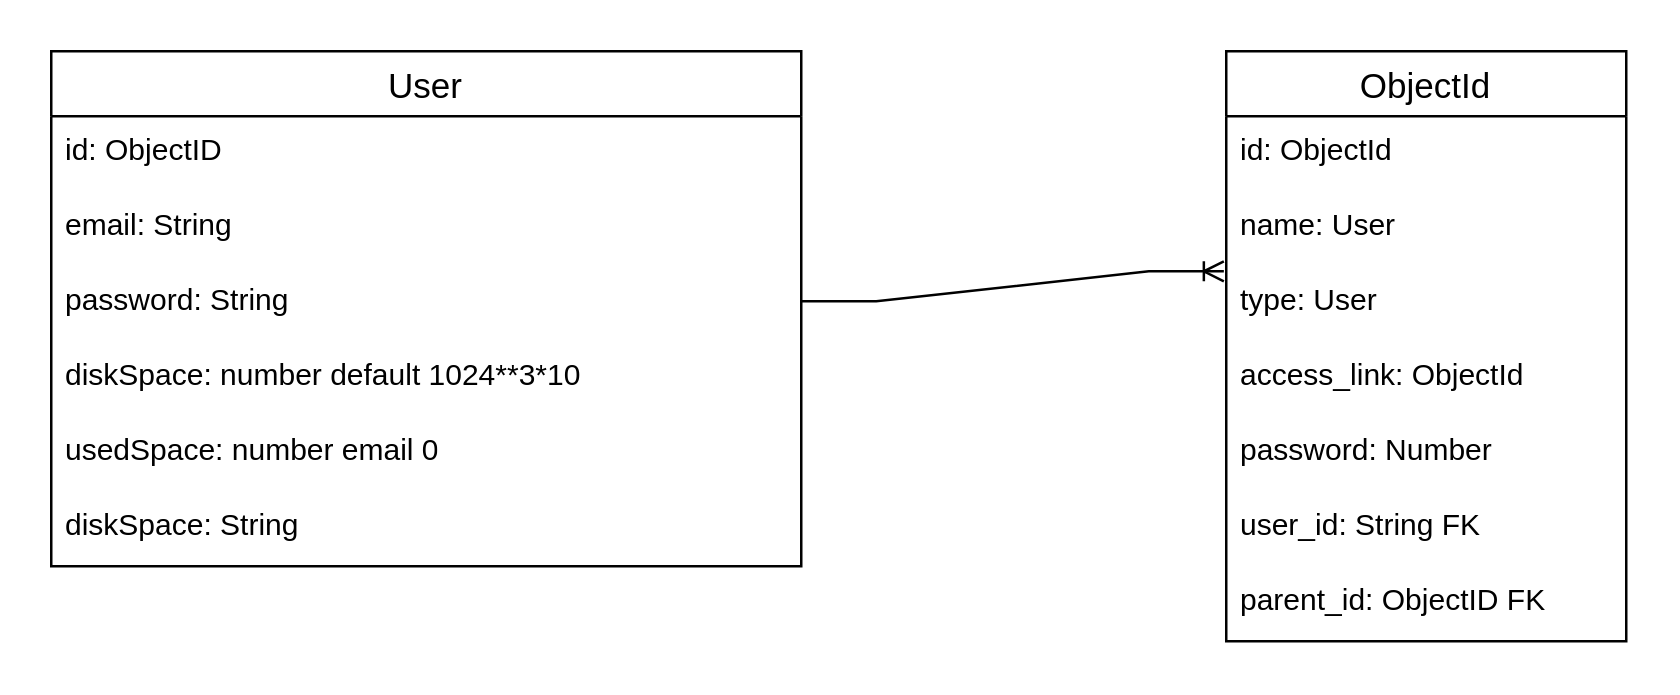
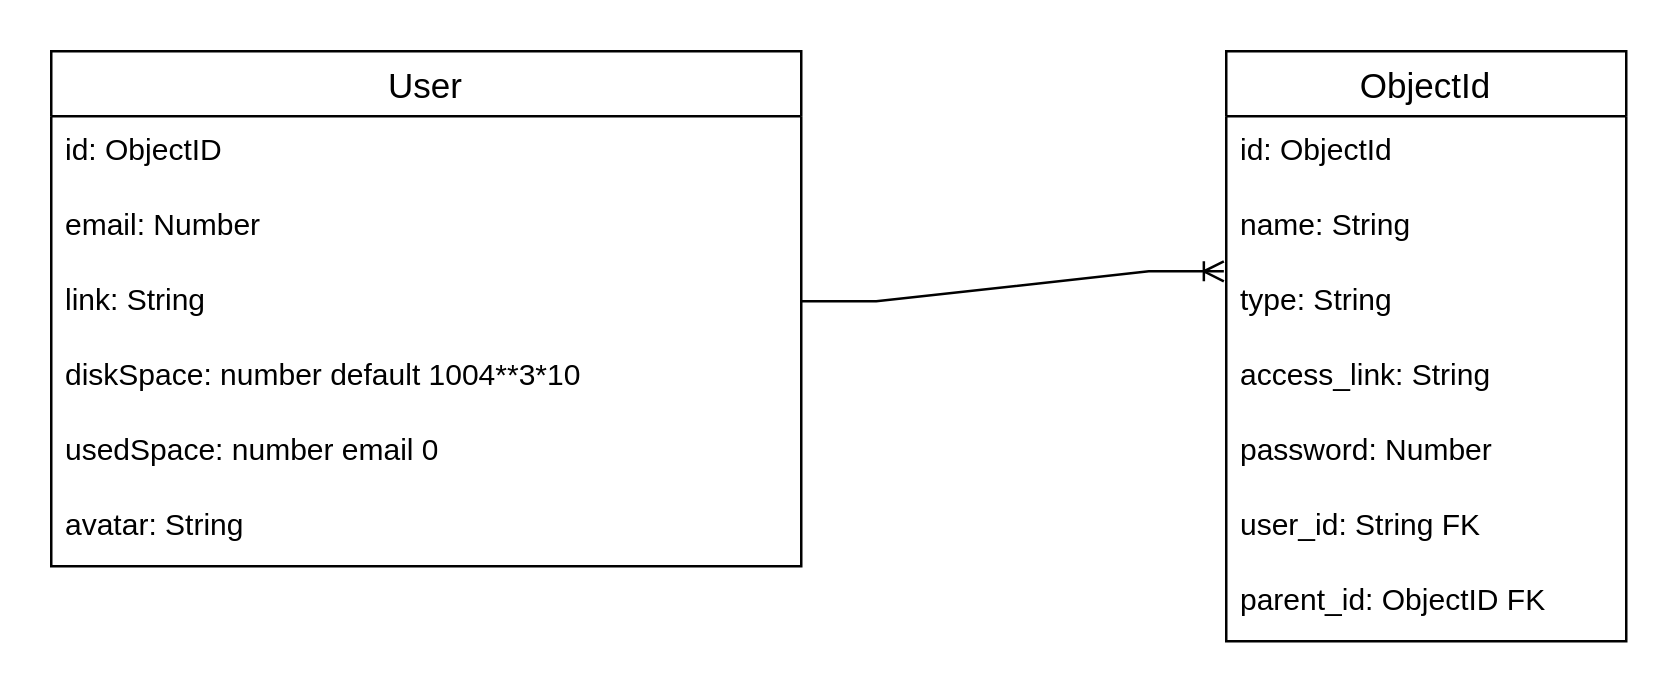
(156, 227) -> (160, 227)
(1317, 227) -> (1330, 227)
(189, 302) -> (148, 302)
(1317, 302) -> (1330, 302)
(345, 377) -> (345, 377)
(1402, 377) -> (1381, 377)
(193, 527) -> (172, 527)
